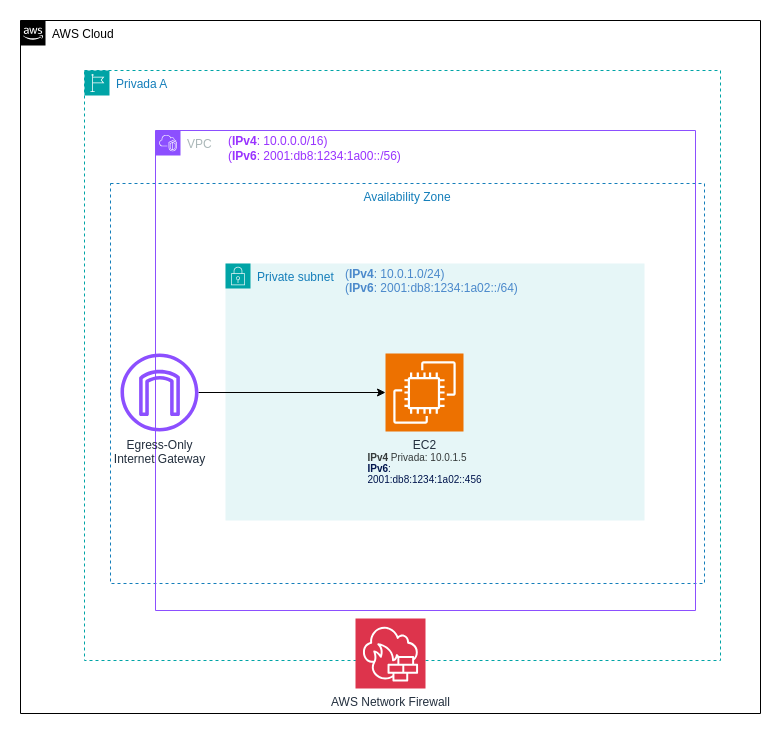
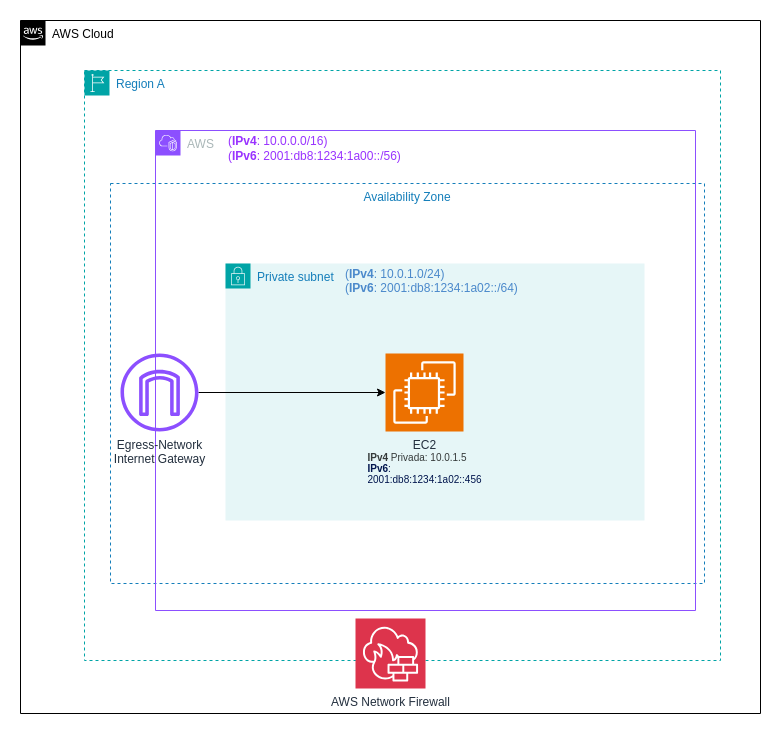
(144, 85) -> (140, 85)
(198, 145) -> (198, 145)
(160, 453) -> (160, 453)
